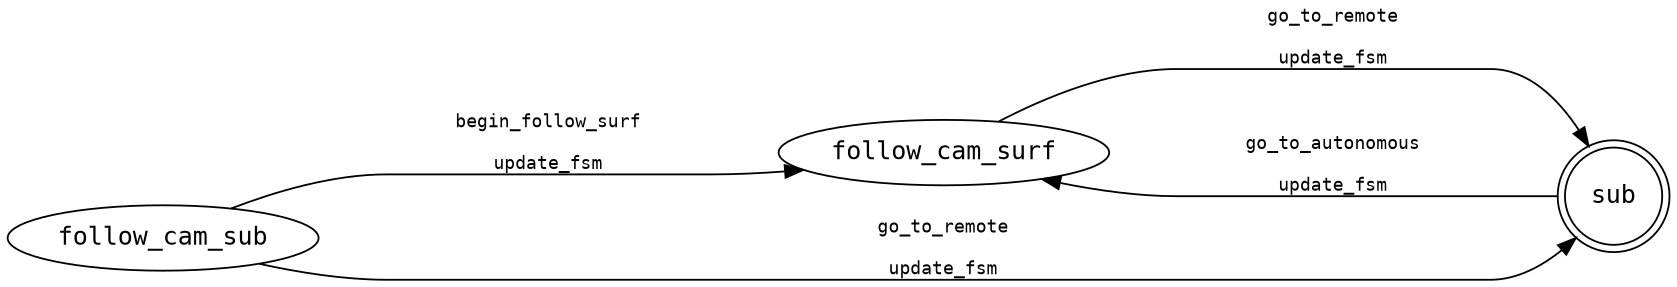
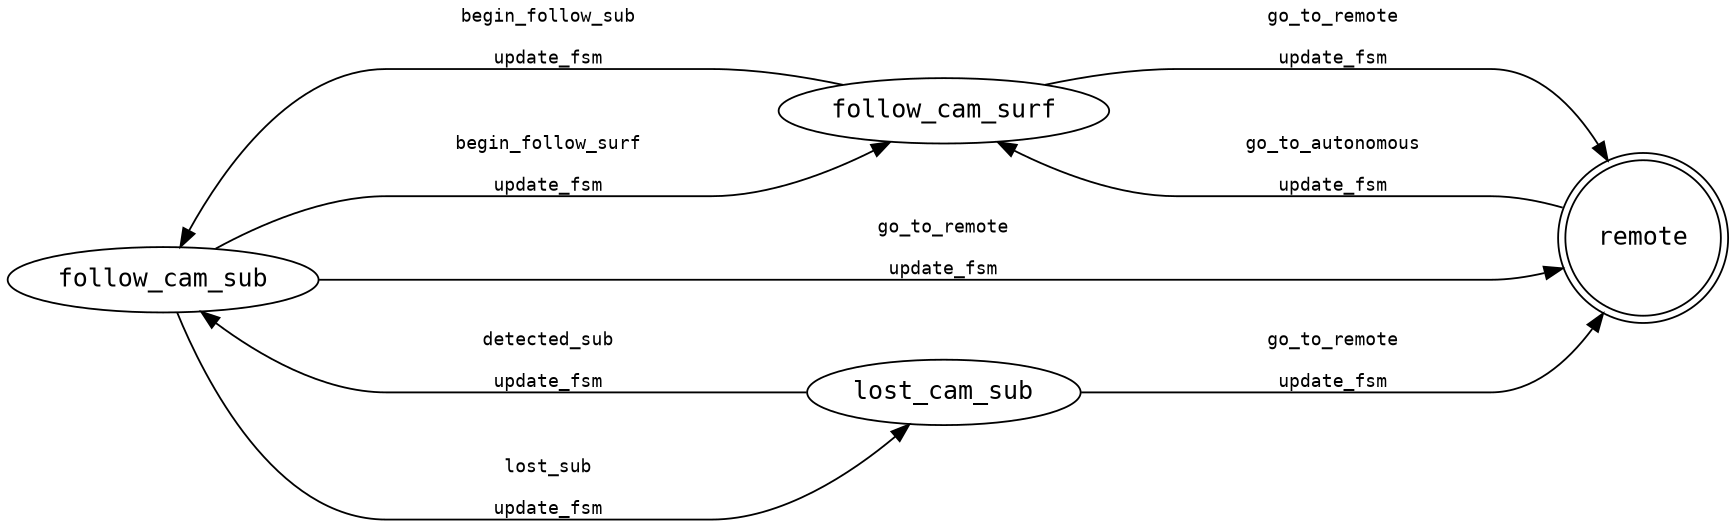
none -> (482, 69)
(1614, 196) -> (1643, 238)
none -> (944, 392)
